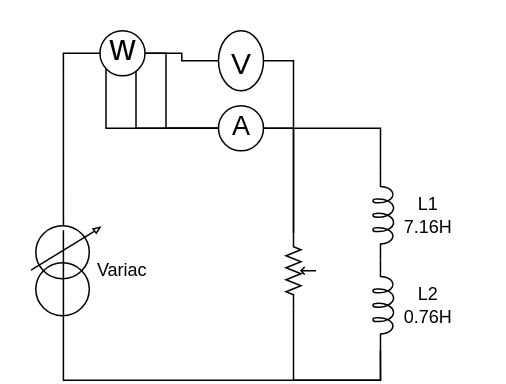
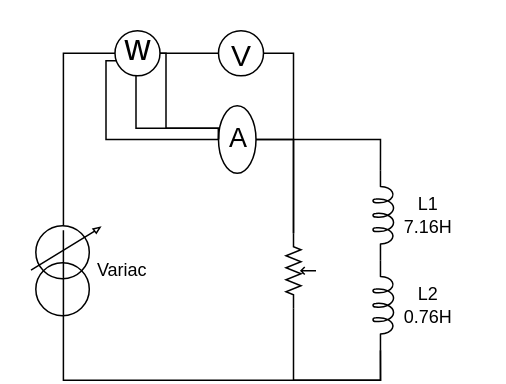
(122, 53) -> (137, 53)
(241, 61) -> (241, 53)
(241, 128) -> (237, 140)
